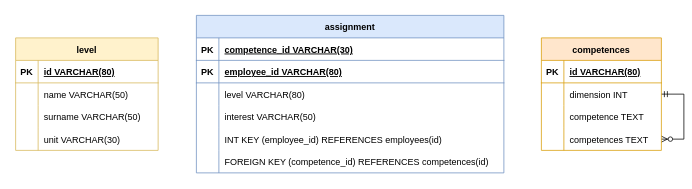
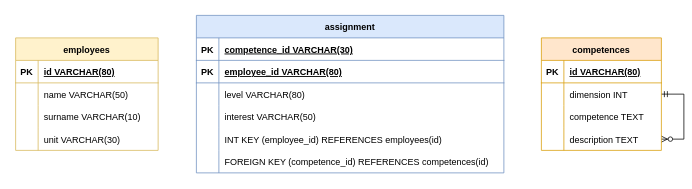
(86, 50) -> (86, 50)
(90, 117) -> (90, 117)
(608, 140) -> (606, 140)
